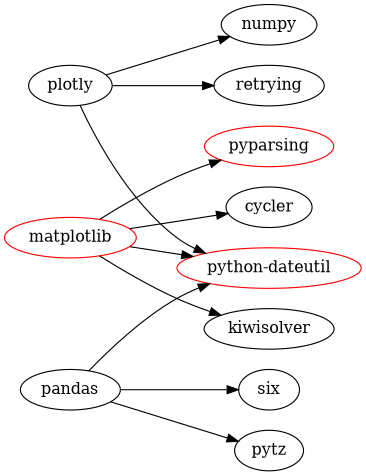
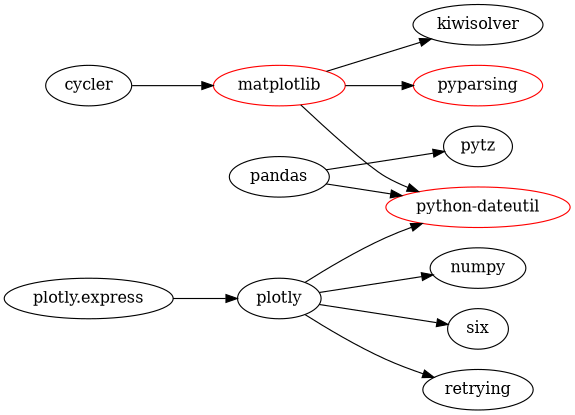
(173, 222) -> (167, 86)
none -> (89, 298)
(174, 390) -> (378, 314)
